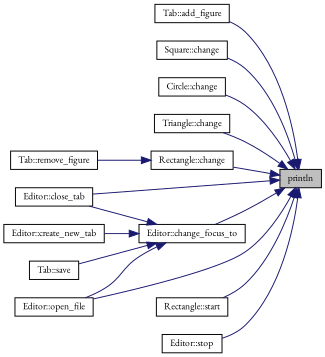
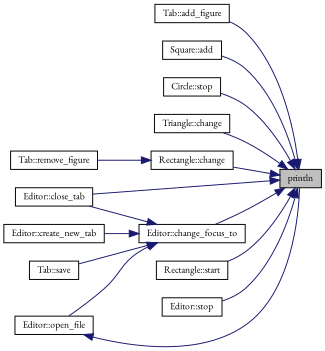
(192, 50) -> (192, 50)
(192, 87) -> (192, 87)
(205, 269) -> (243, 326)
